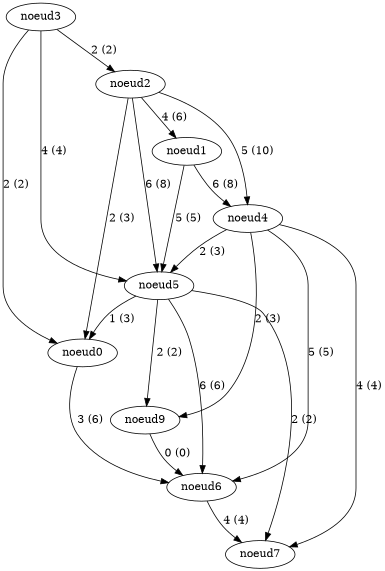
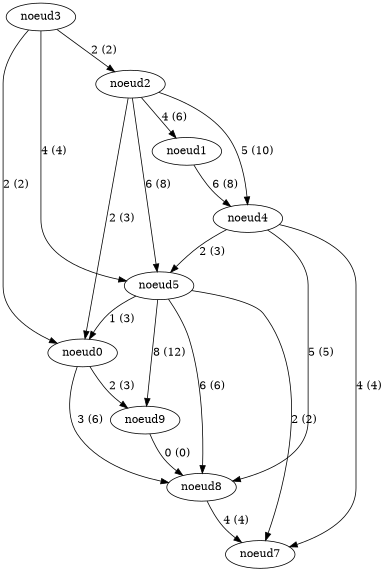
(174, 215) -> none
(251, 339) -> (104, 387)
(170, 353) -> (170, 353)
(202, 487) -> (202, 487)
